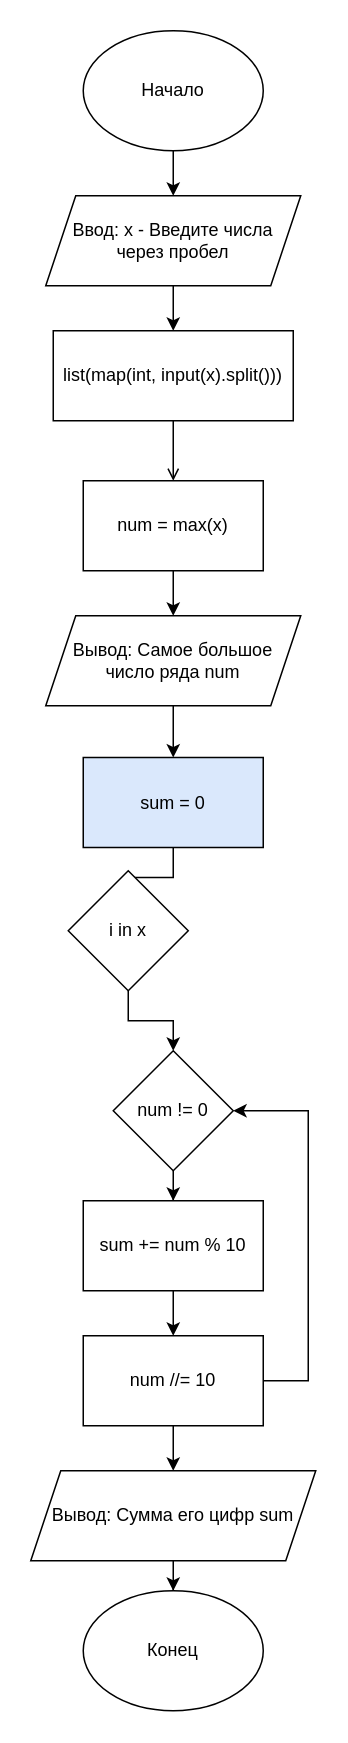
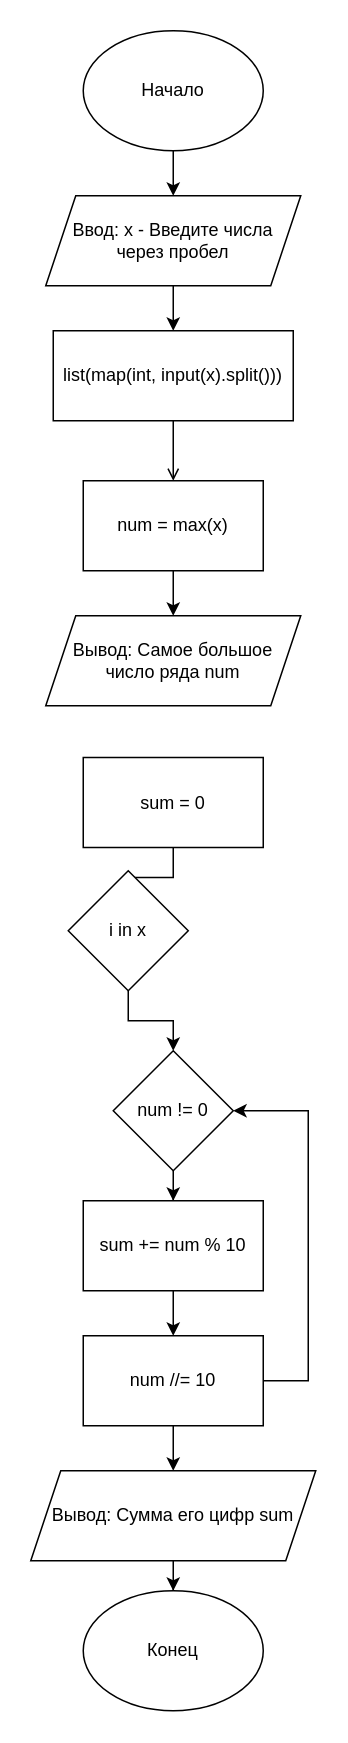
(173, 735) -> none
(173, 803) -> (173, 803)
